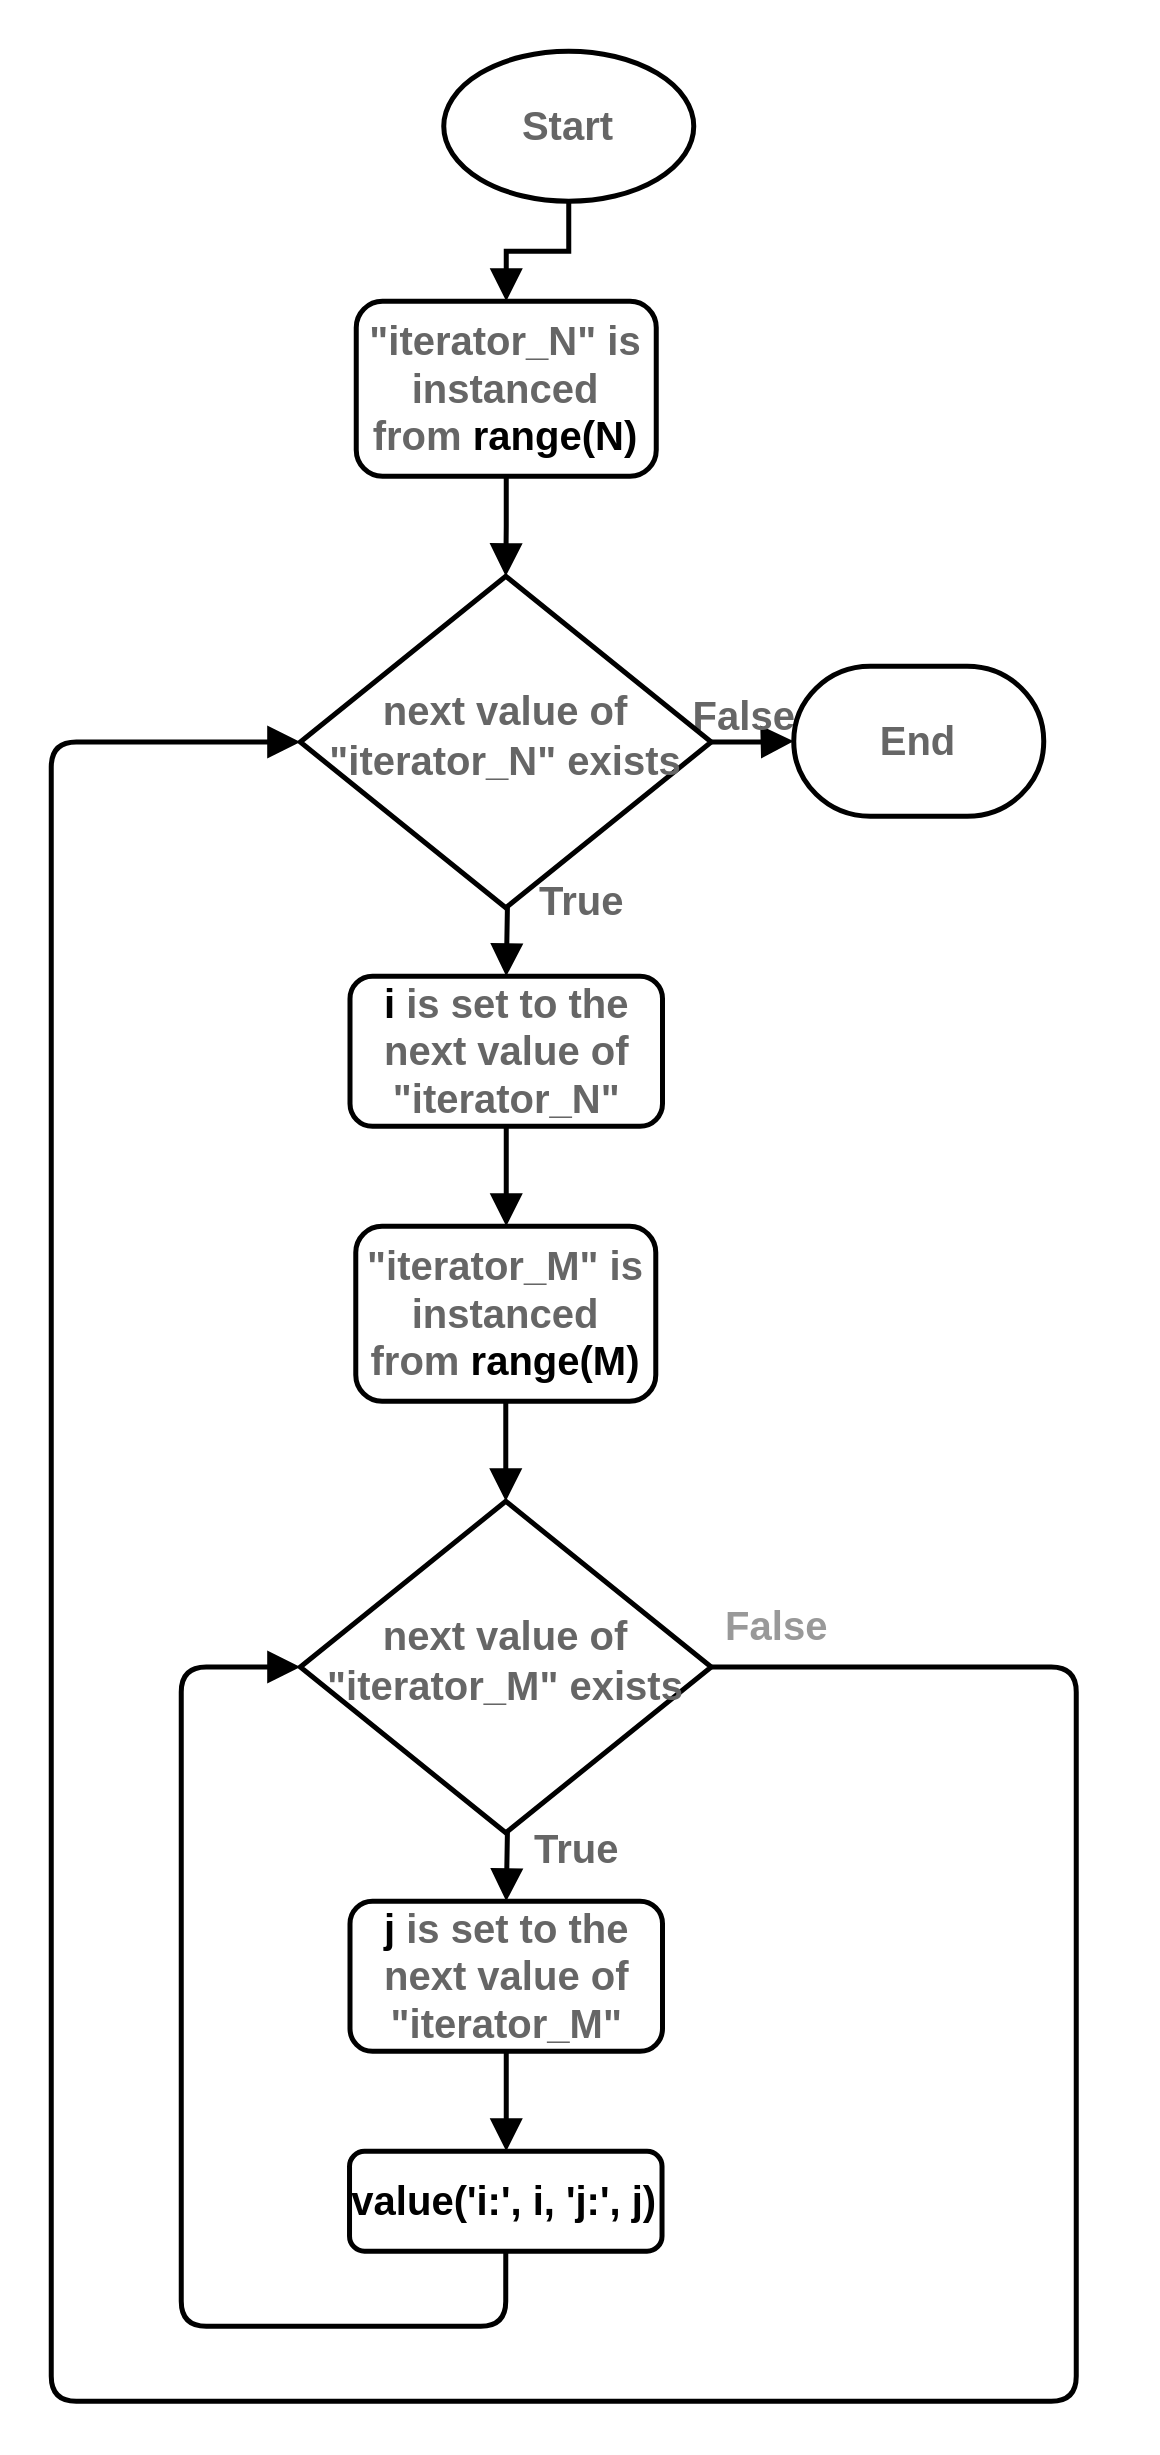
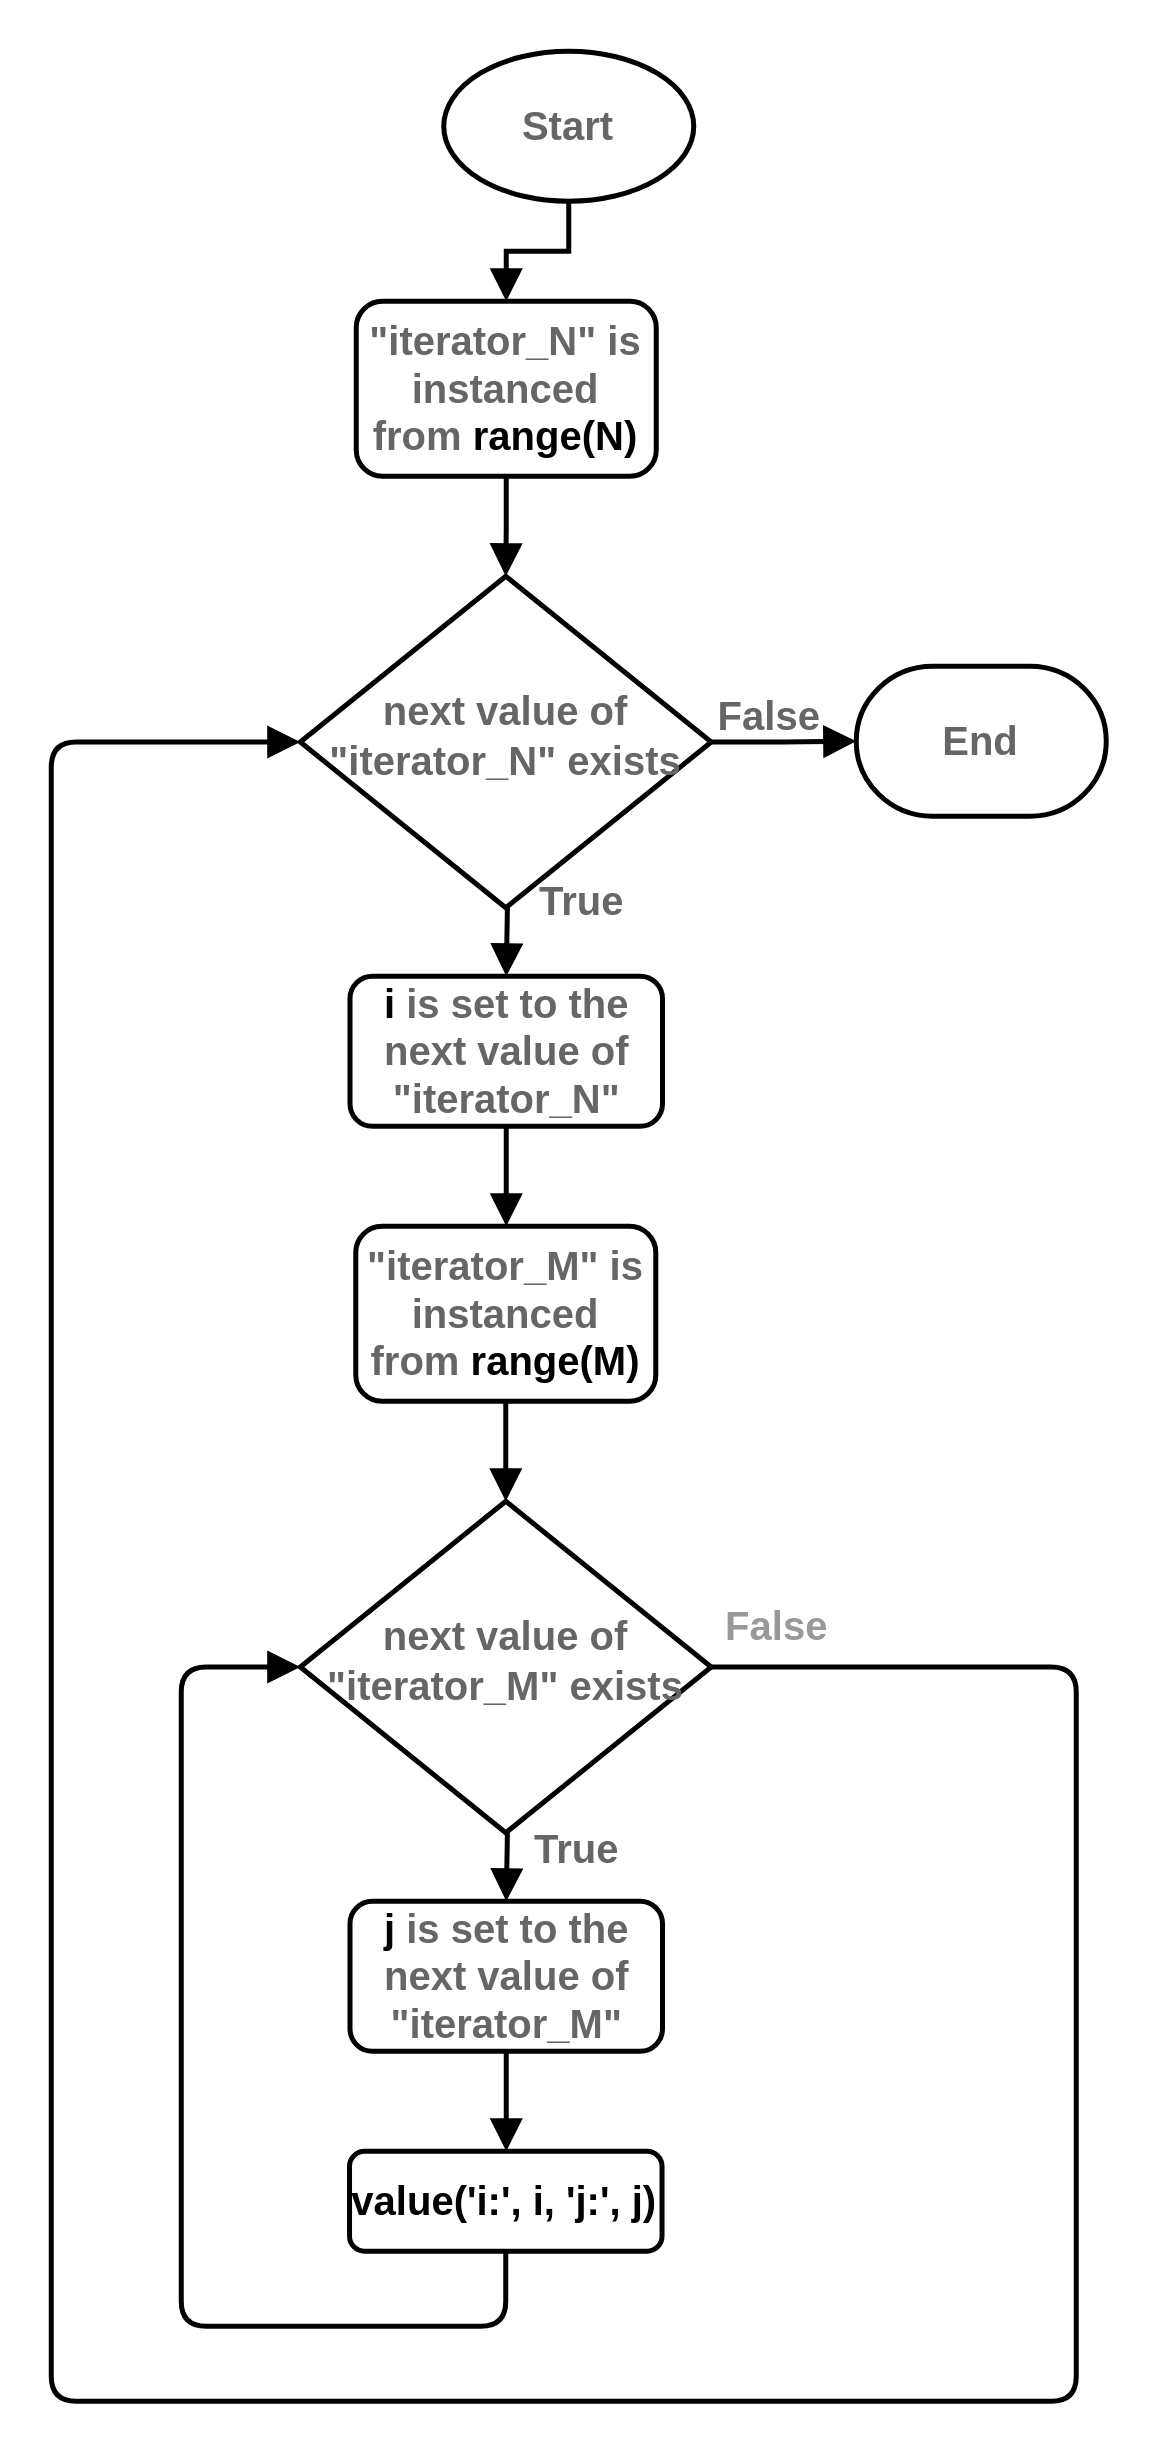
(919, 741) -> (981, 741)
